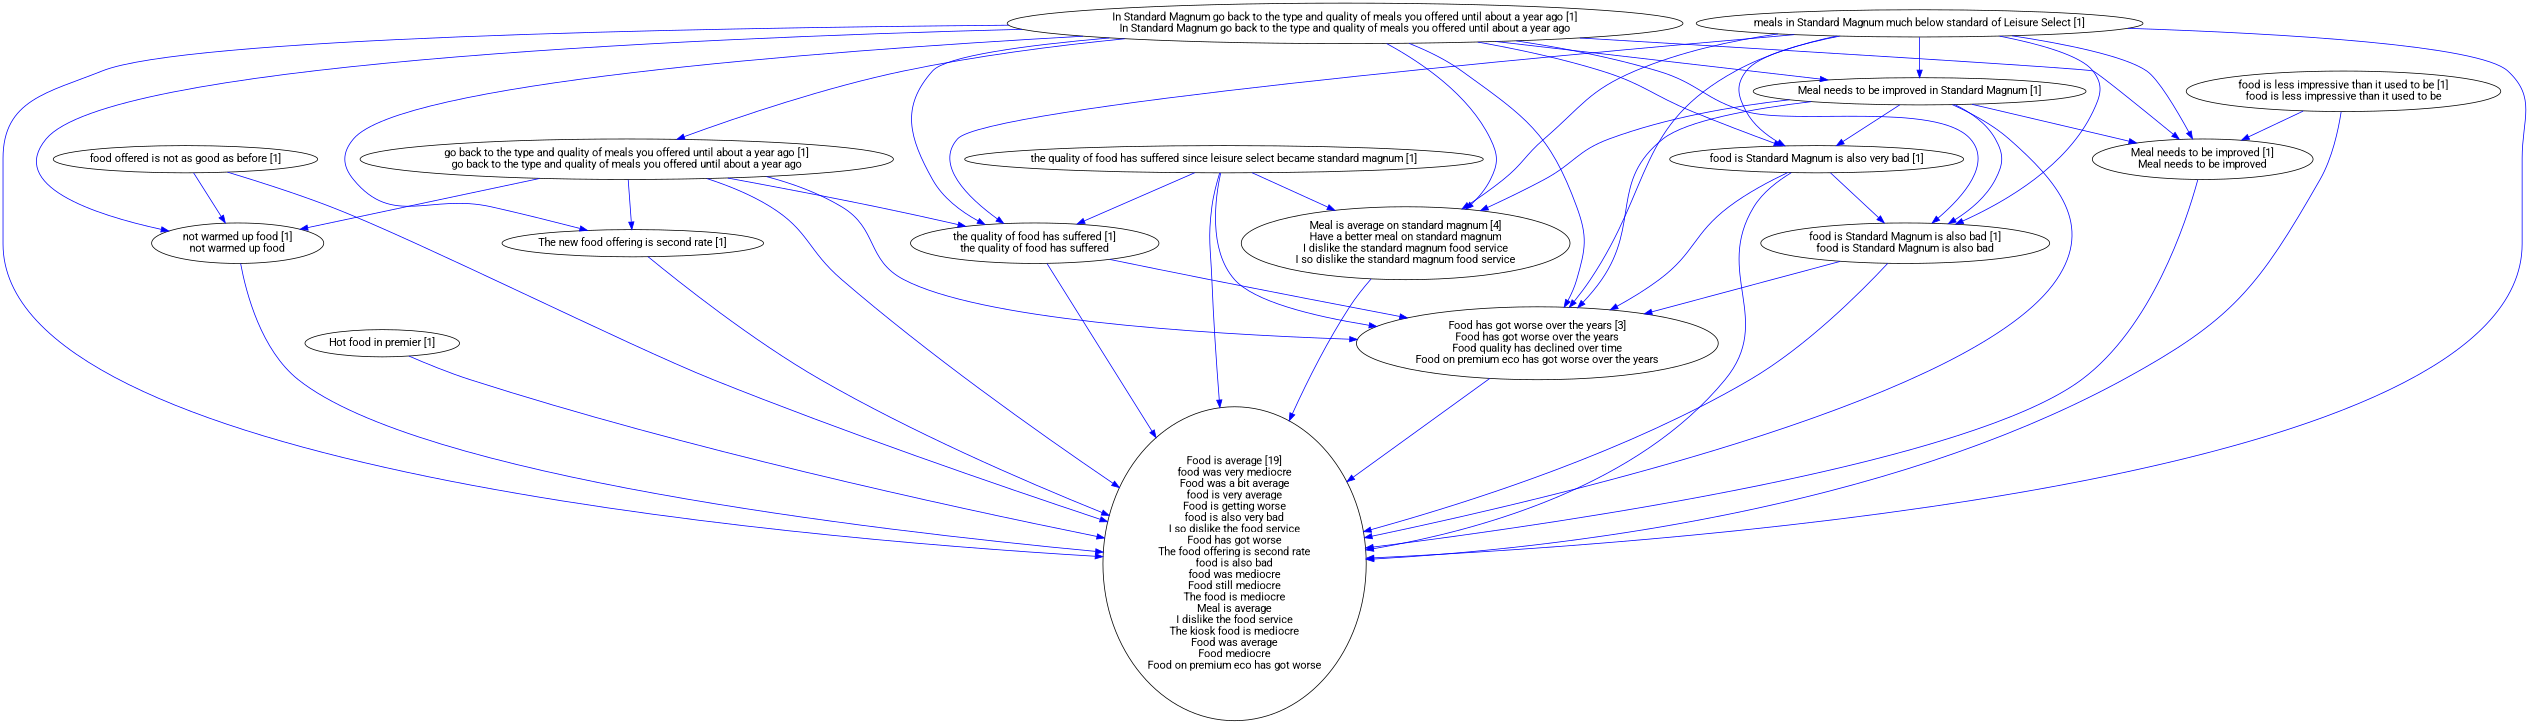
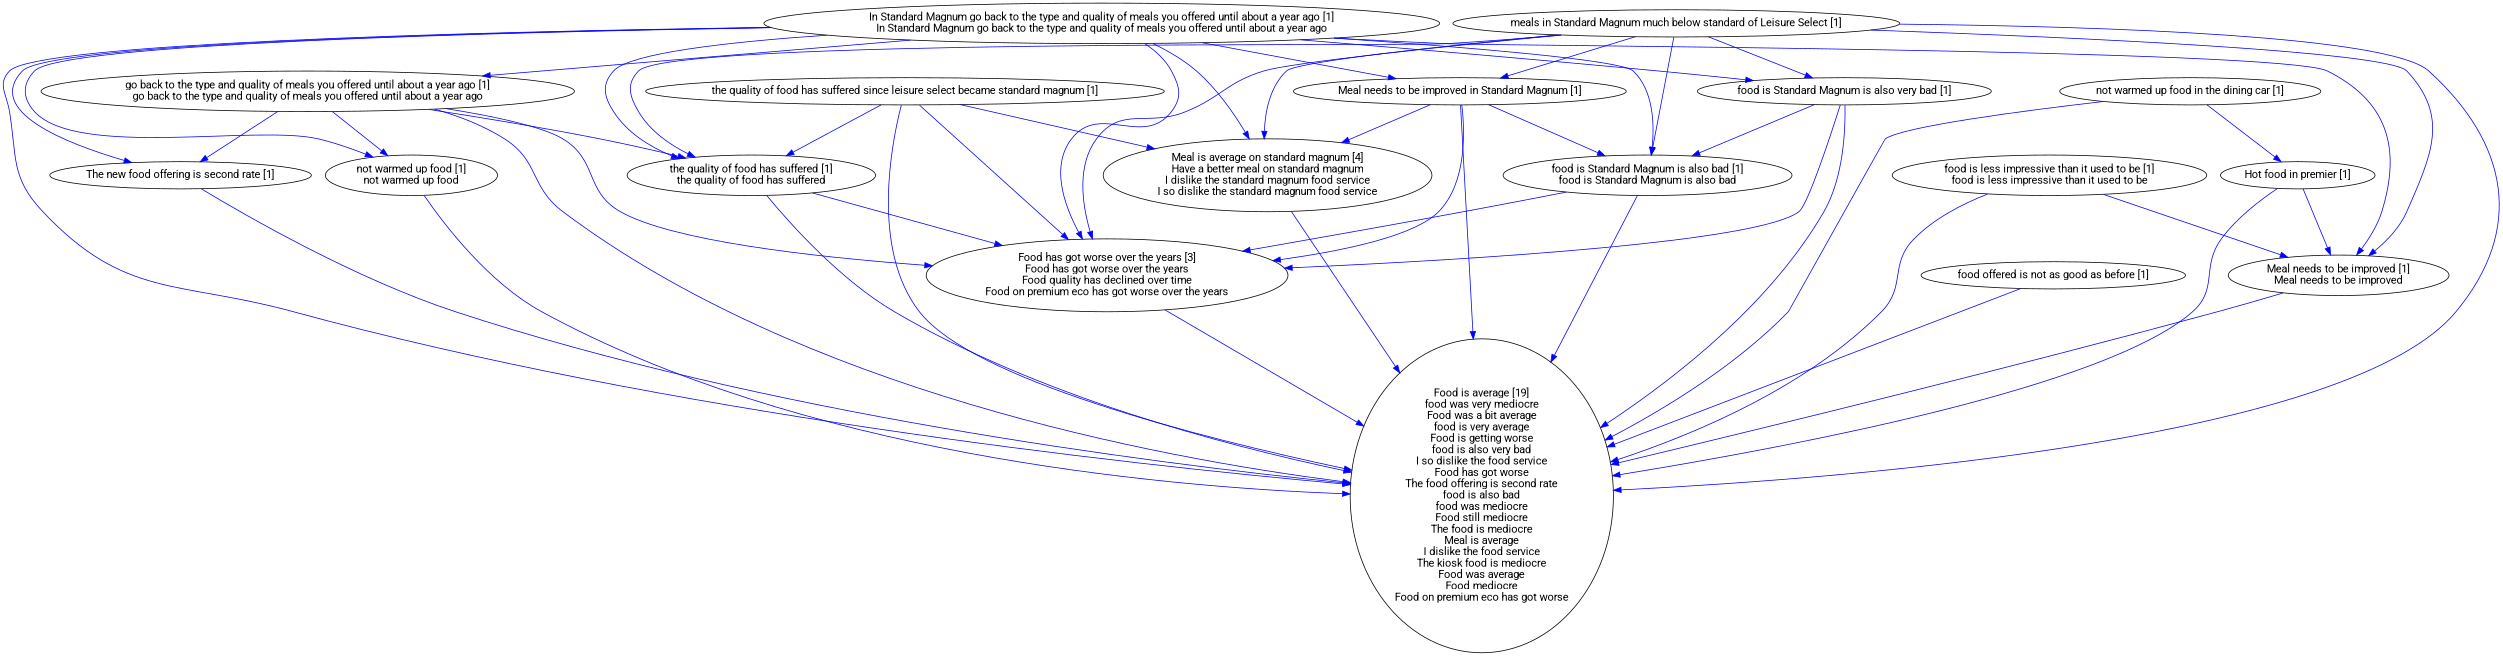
none -> (2190, 91)
(1871, 123) -> none
(2050, 123) -> (2315, 218)
(207, 195) -> none
